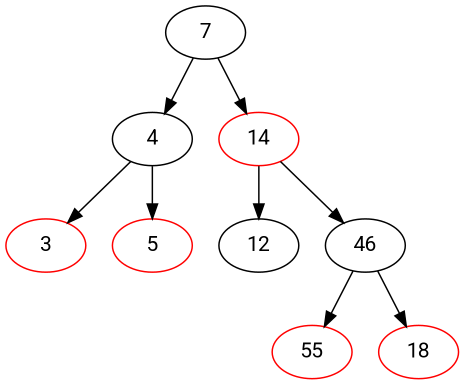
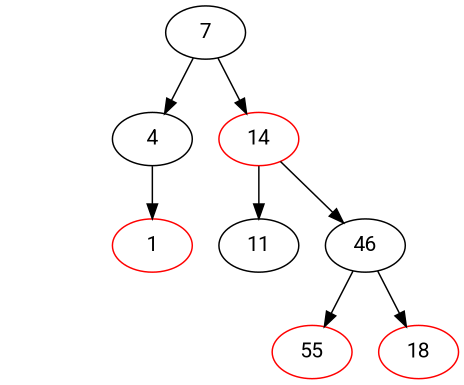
(46, 246) -> none
(152, 246) -> (152, 246)
(259, 246) -> (259, 246)
